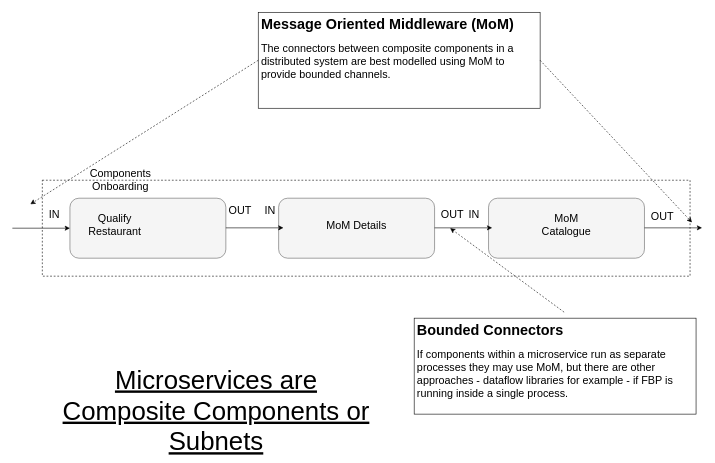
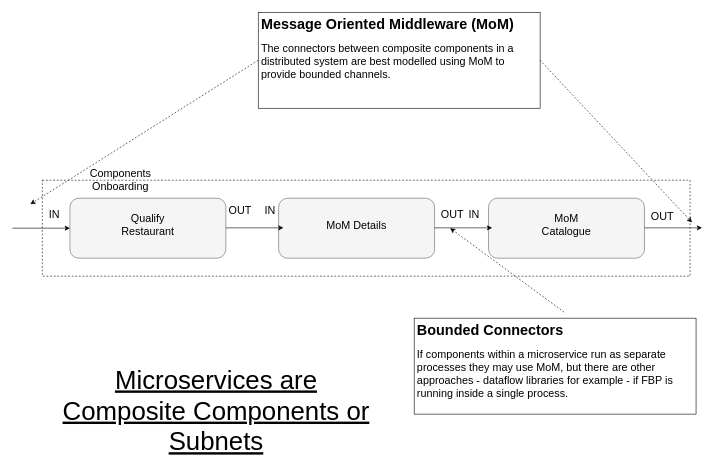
(115, 225) -> (148, 225)
